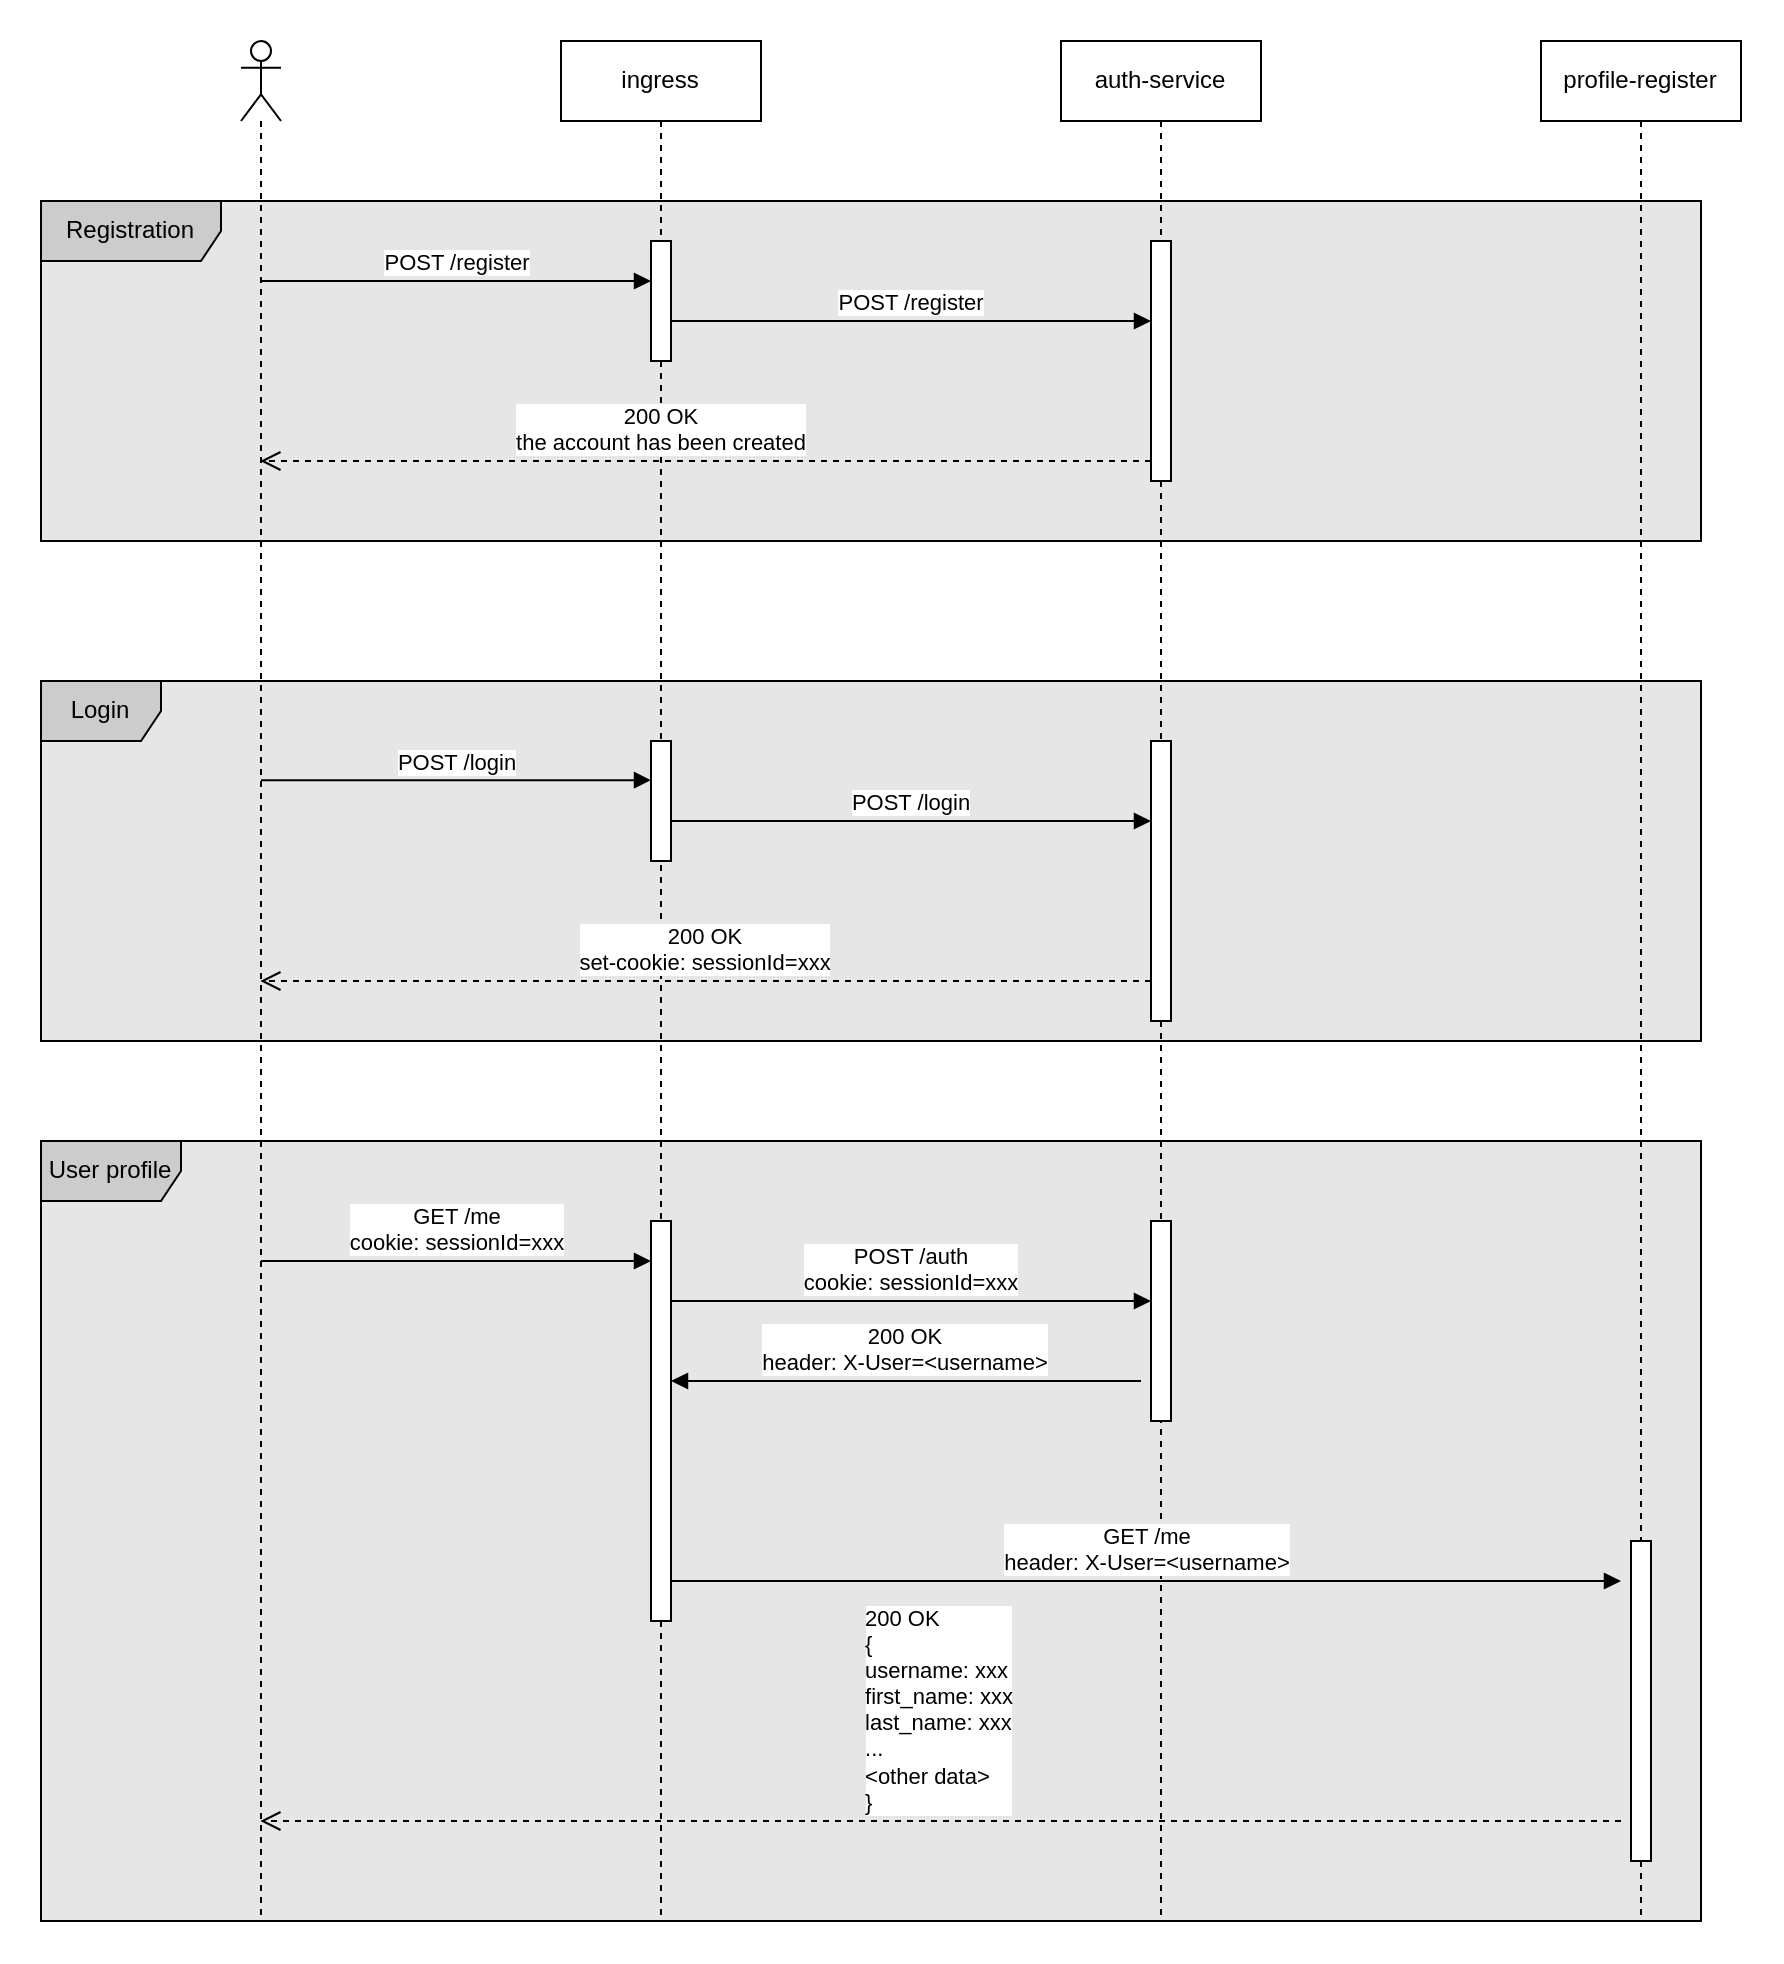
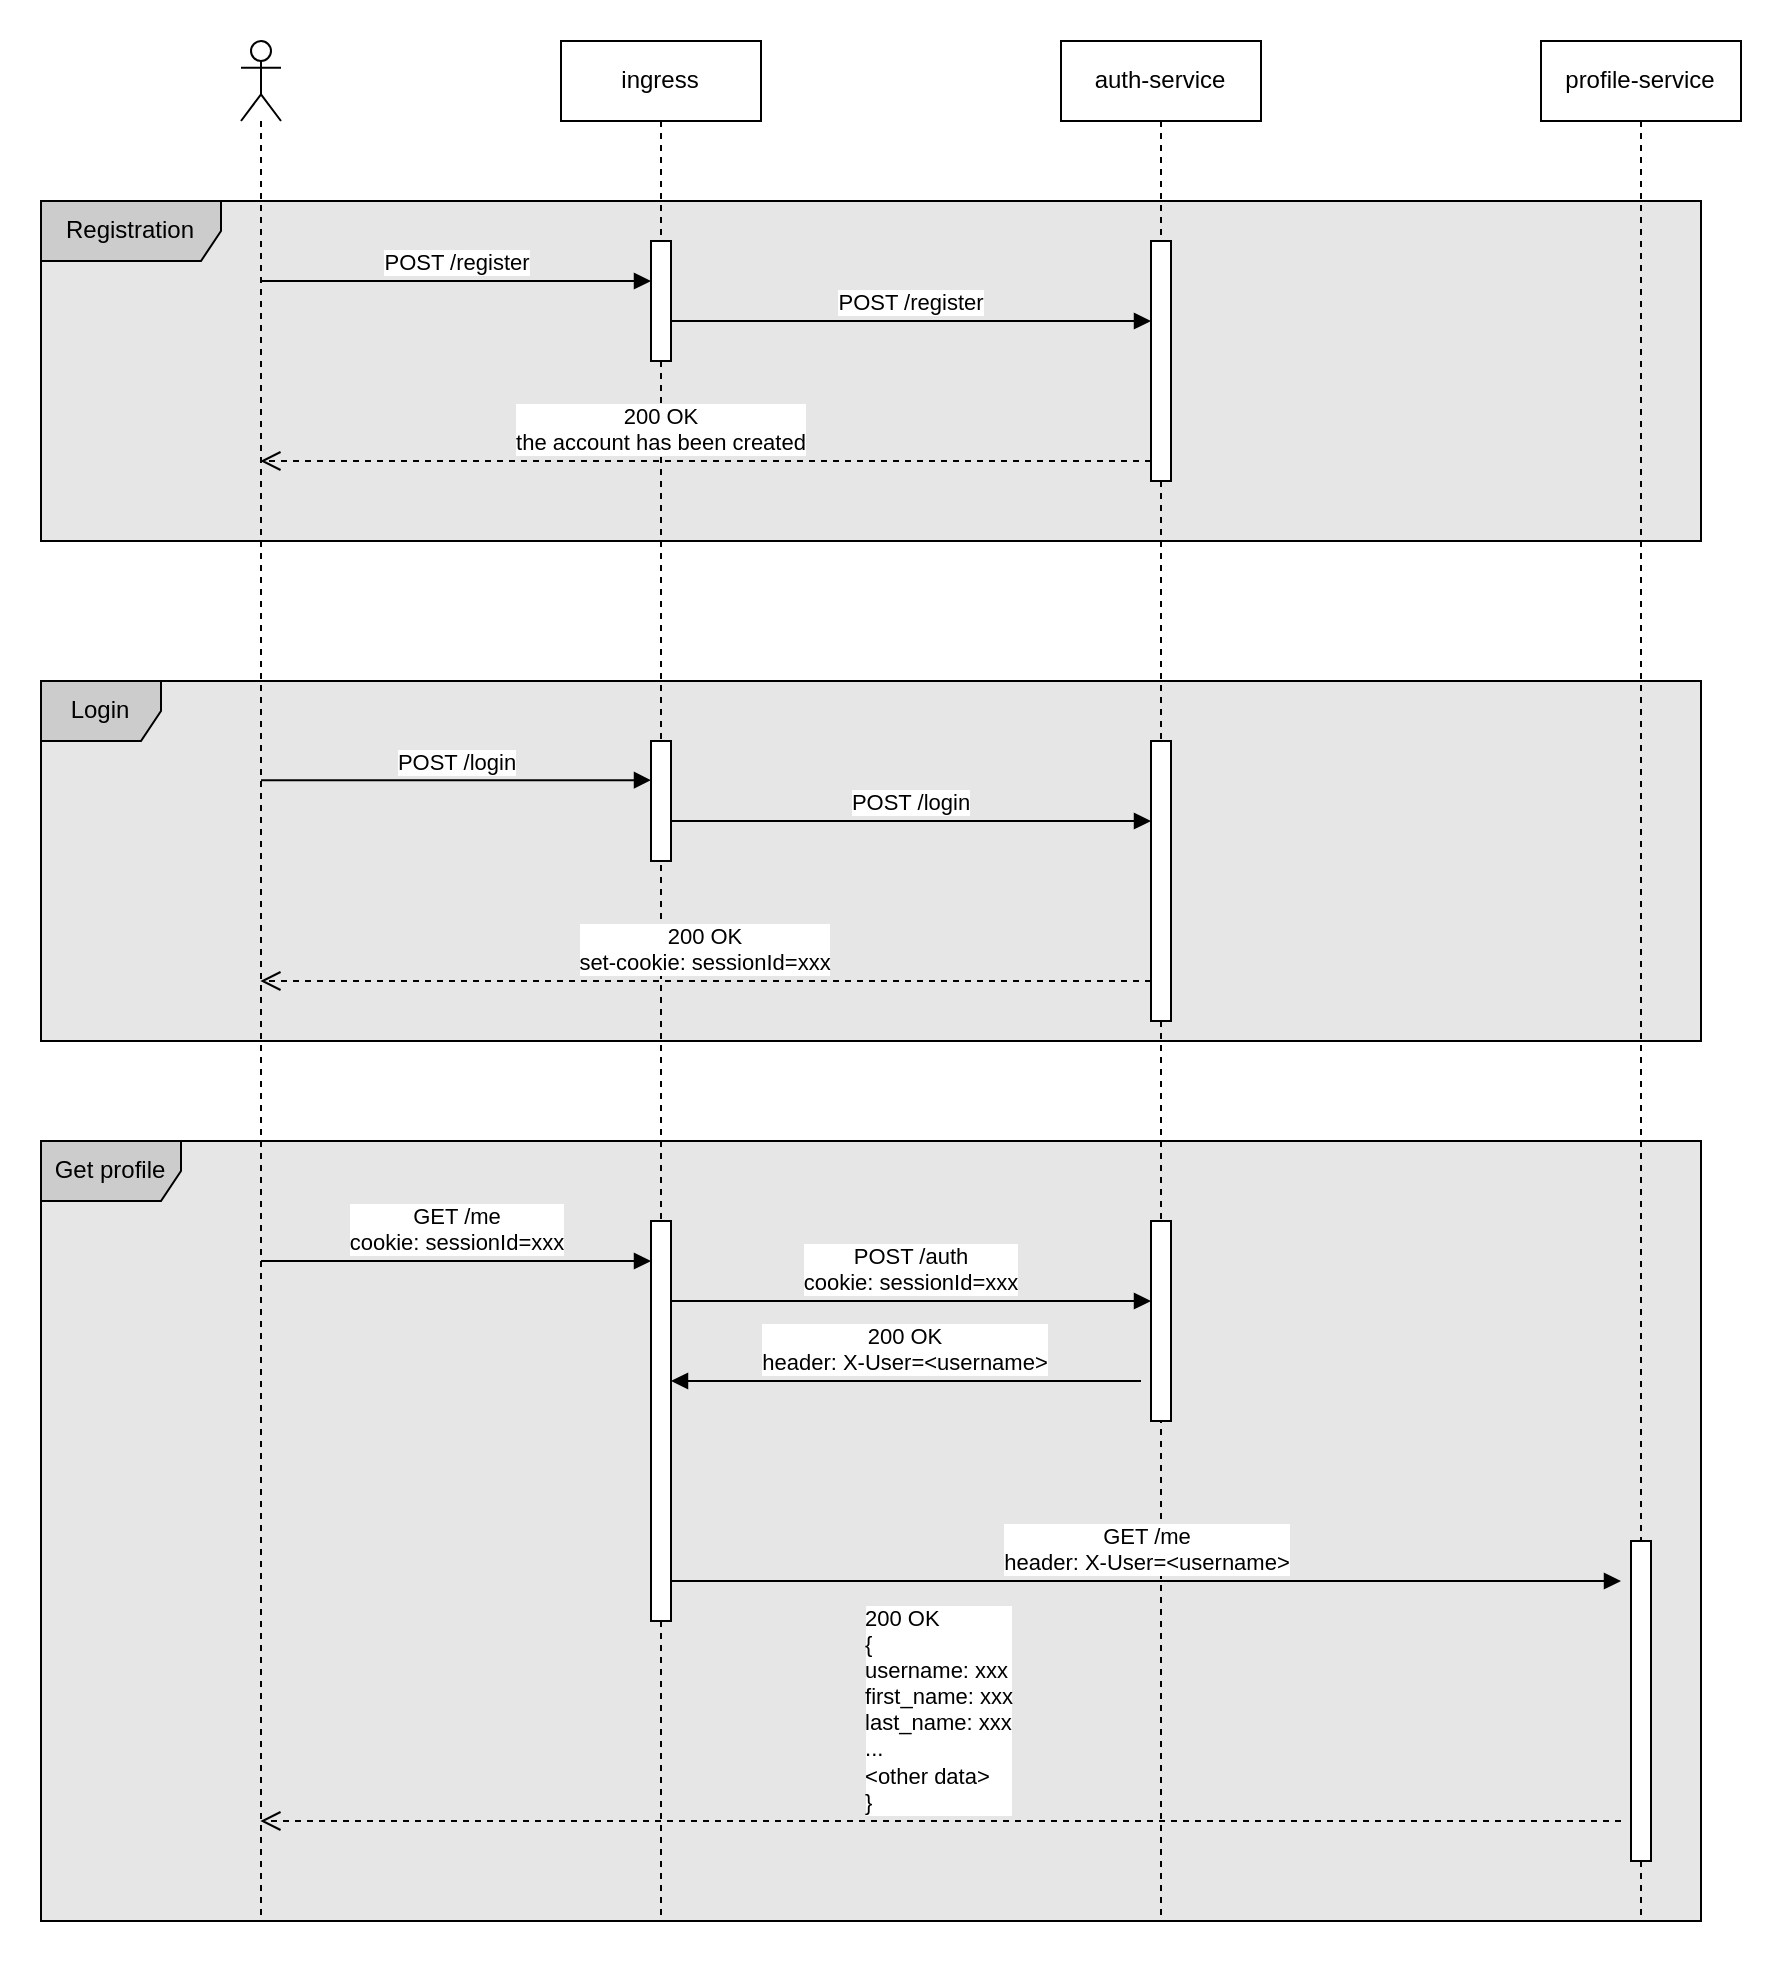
(1641, 81) -> (1641, 81)
(111, 1171) -> (111, 1171)
